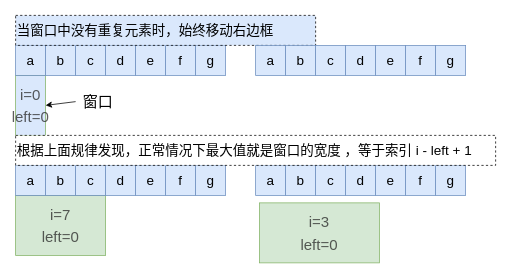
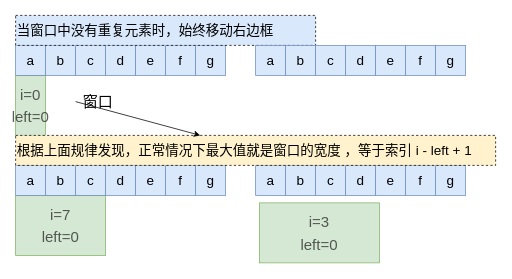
(63, 103) -> (135, 118)
(30, 105) -> (30, 105)
(255, 150) -> (255, 150)
